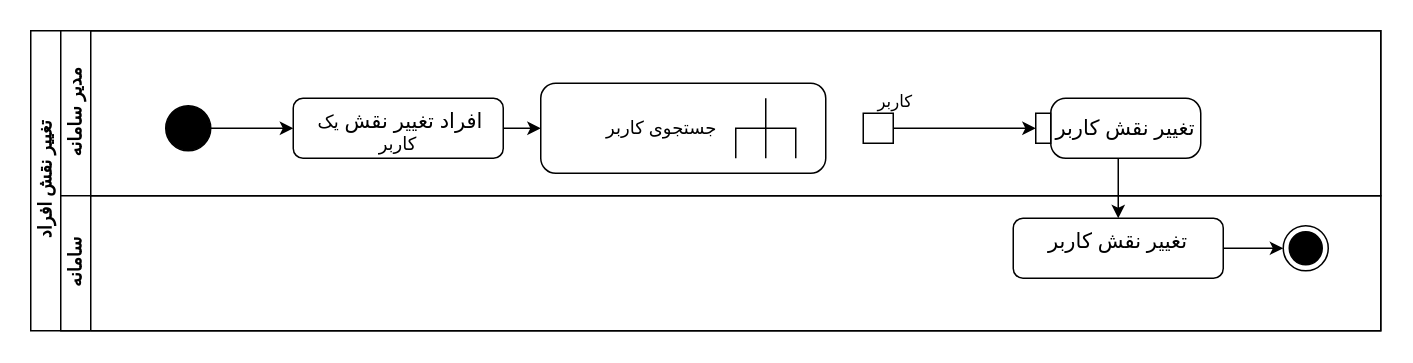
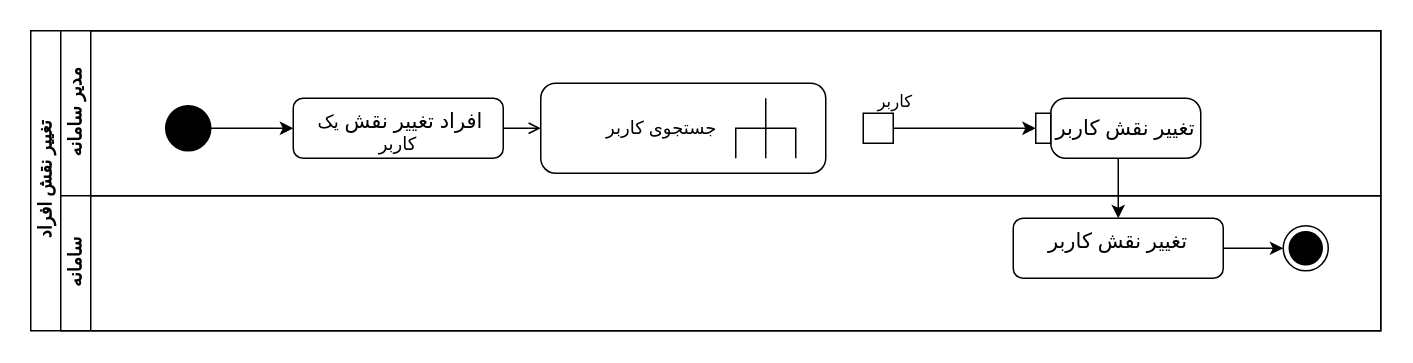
(529, 128) -> (531, 128)
